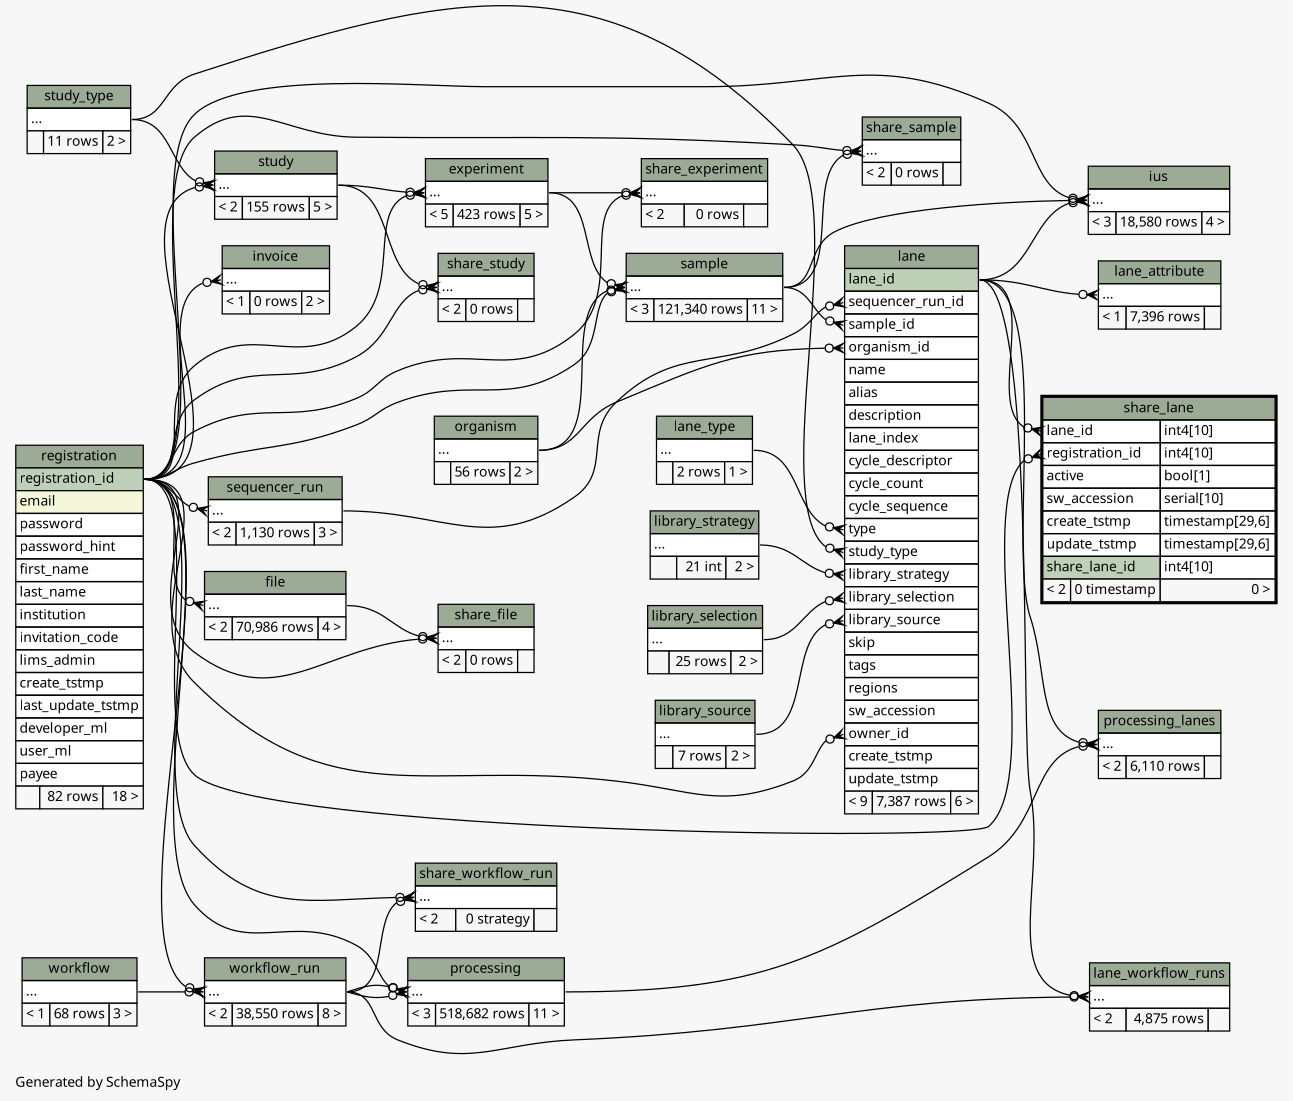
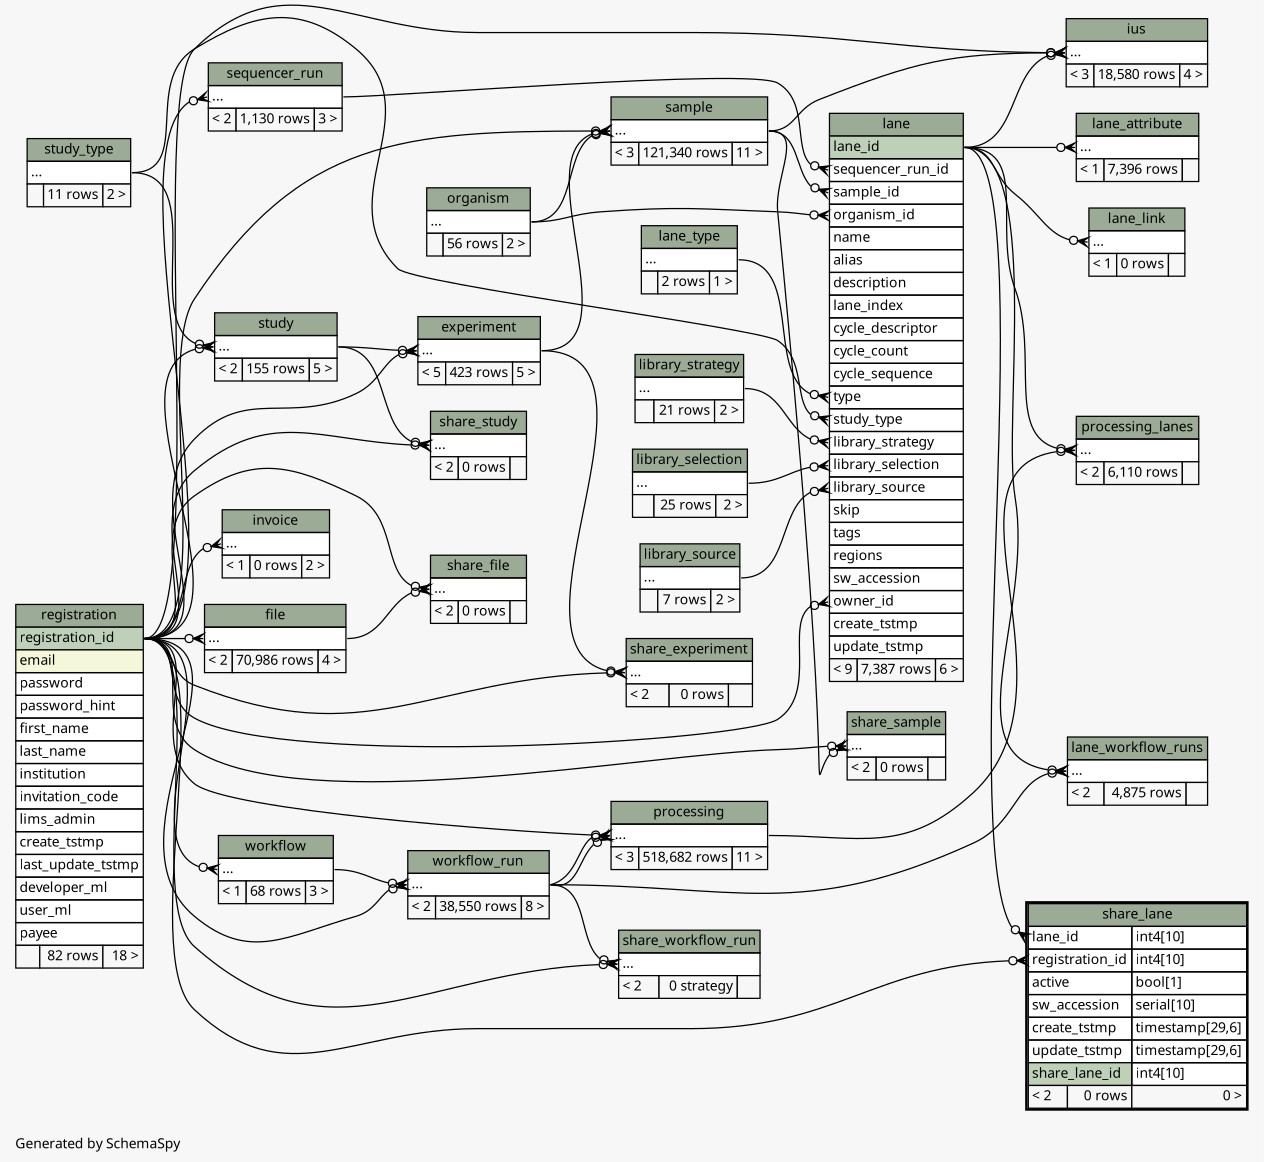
none -> (1137, 242)
(704, 567) -> (685, 411)
(1115, 590) -> (1106, 1096)
none -> (182, 745)
